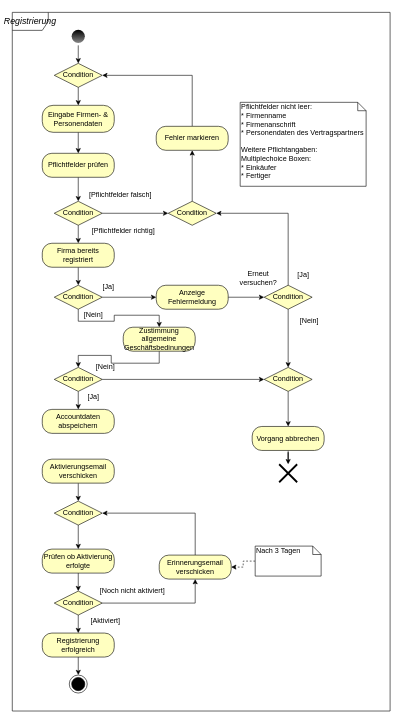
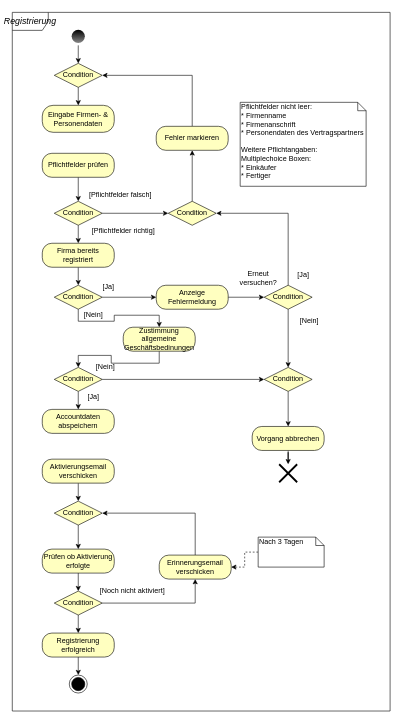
(78, 147) -> none
(288, 561) -> (291, 552)
(105, 621) -> none
